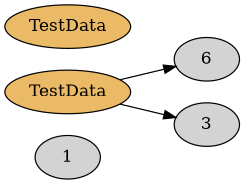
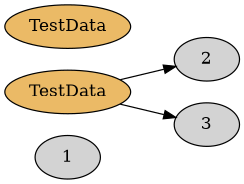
(207, 59) -> (207, 59)
